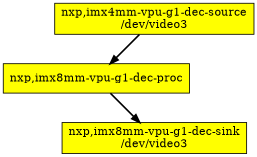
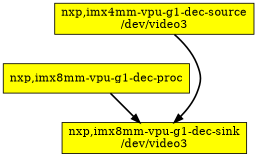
(128, 46) -> (200, 74)
